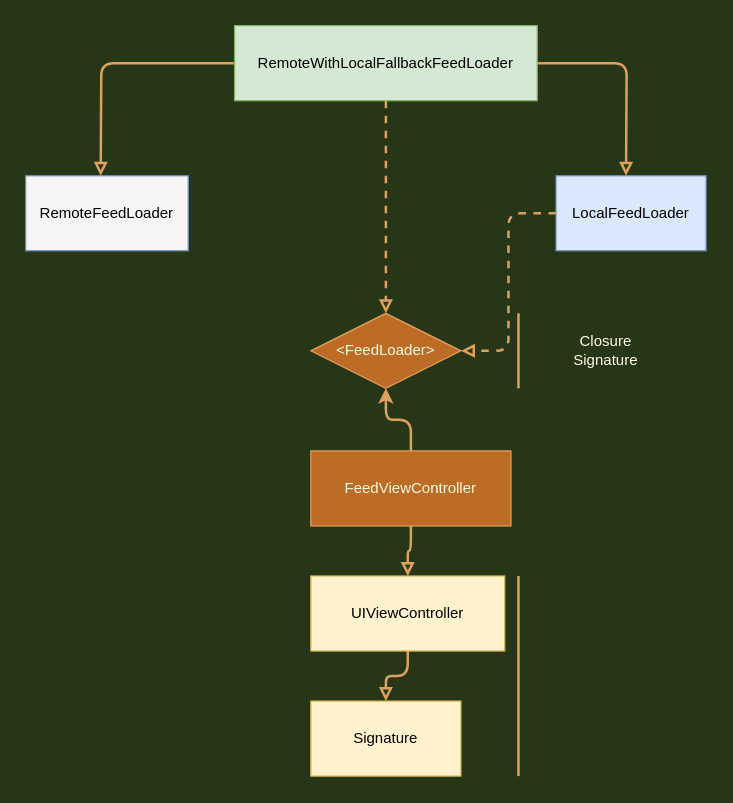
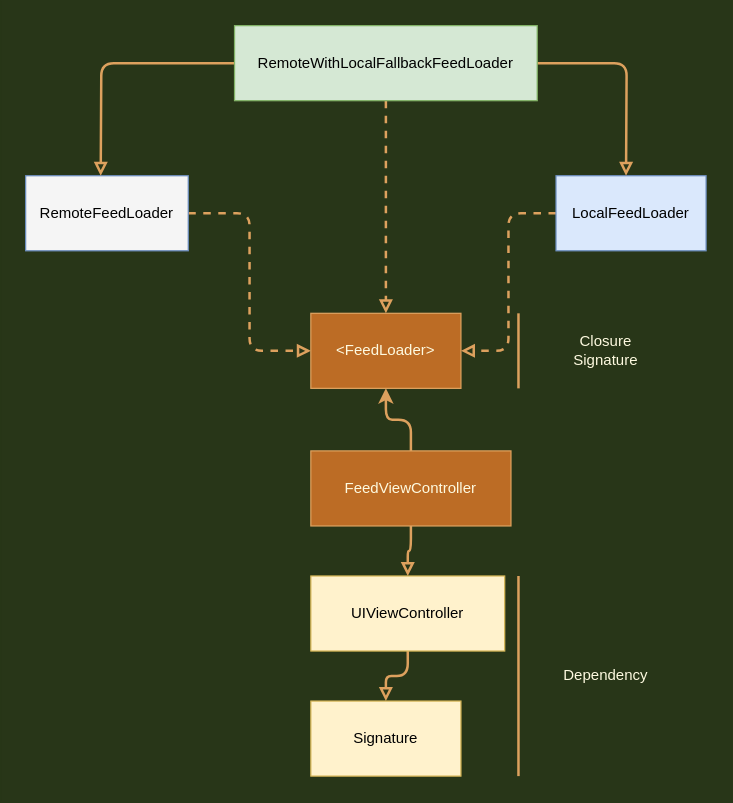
none -> (249, 275)
(386, 351) -> (386, 351)
none -> (606, 676)
